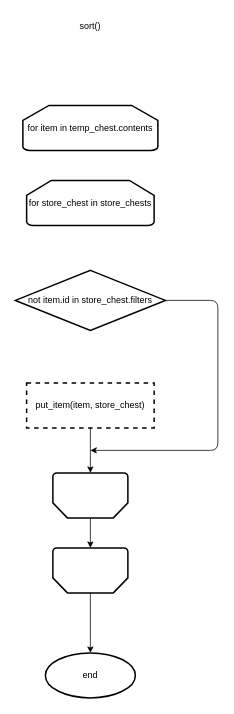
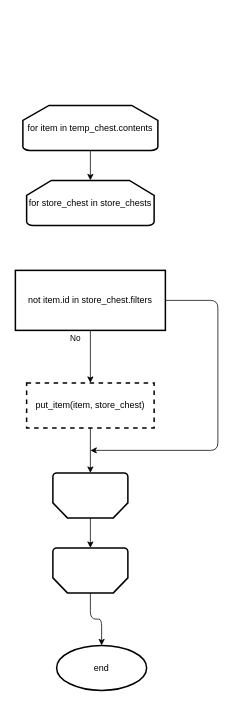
(90, 27) -> none
none -> (90, 162)
(90, 300) -> (90, 300)
none -> (90, 354)
(90, 675) -> (102, 668)
